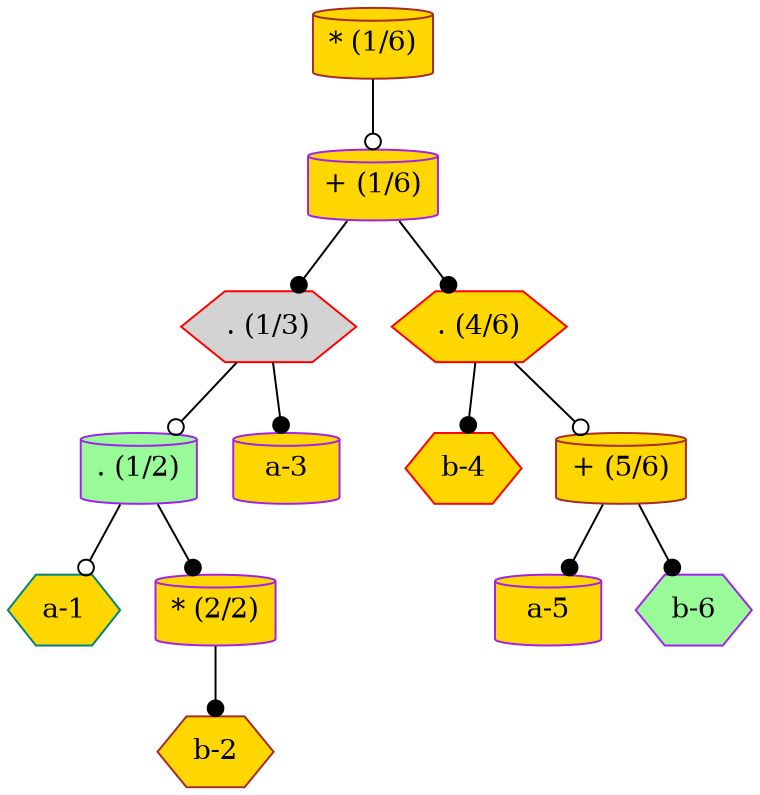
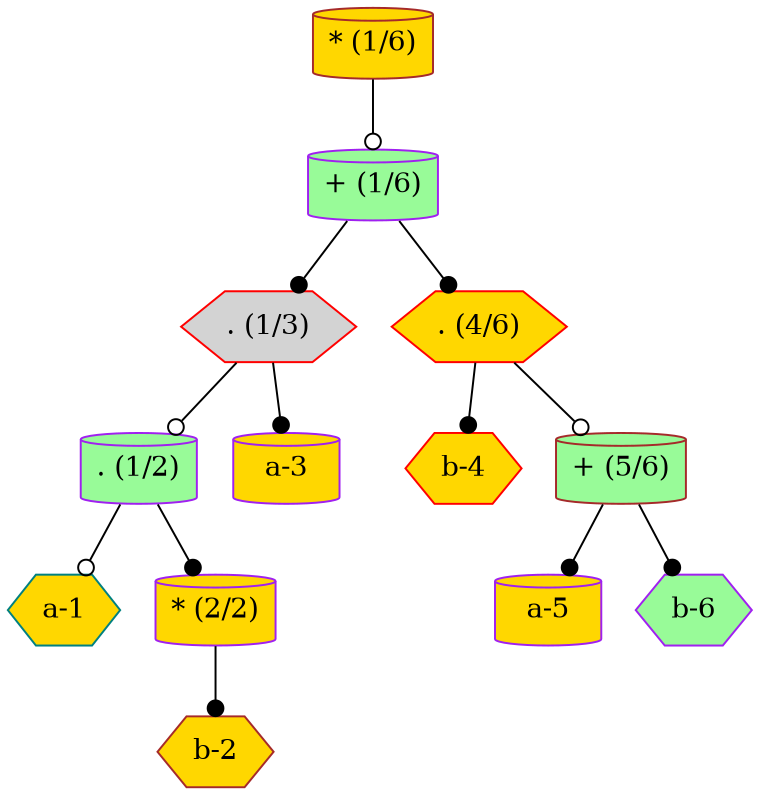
(373, 185) -> (373, 185)
(621, 468) -> (621, 468)
